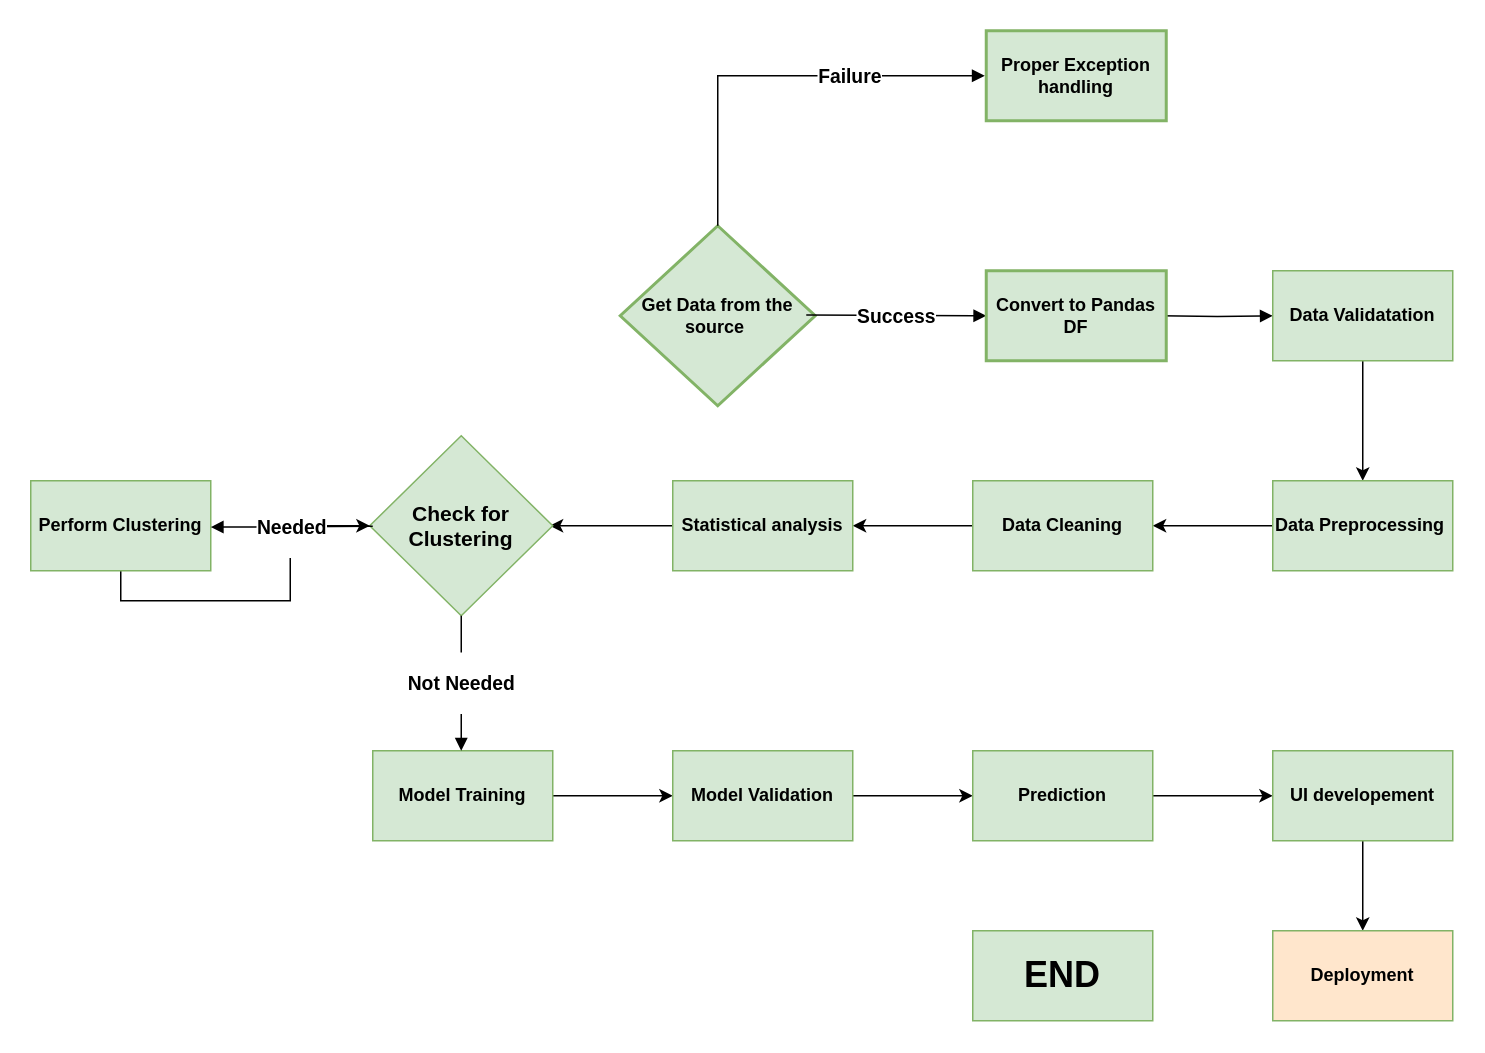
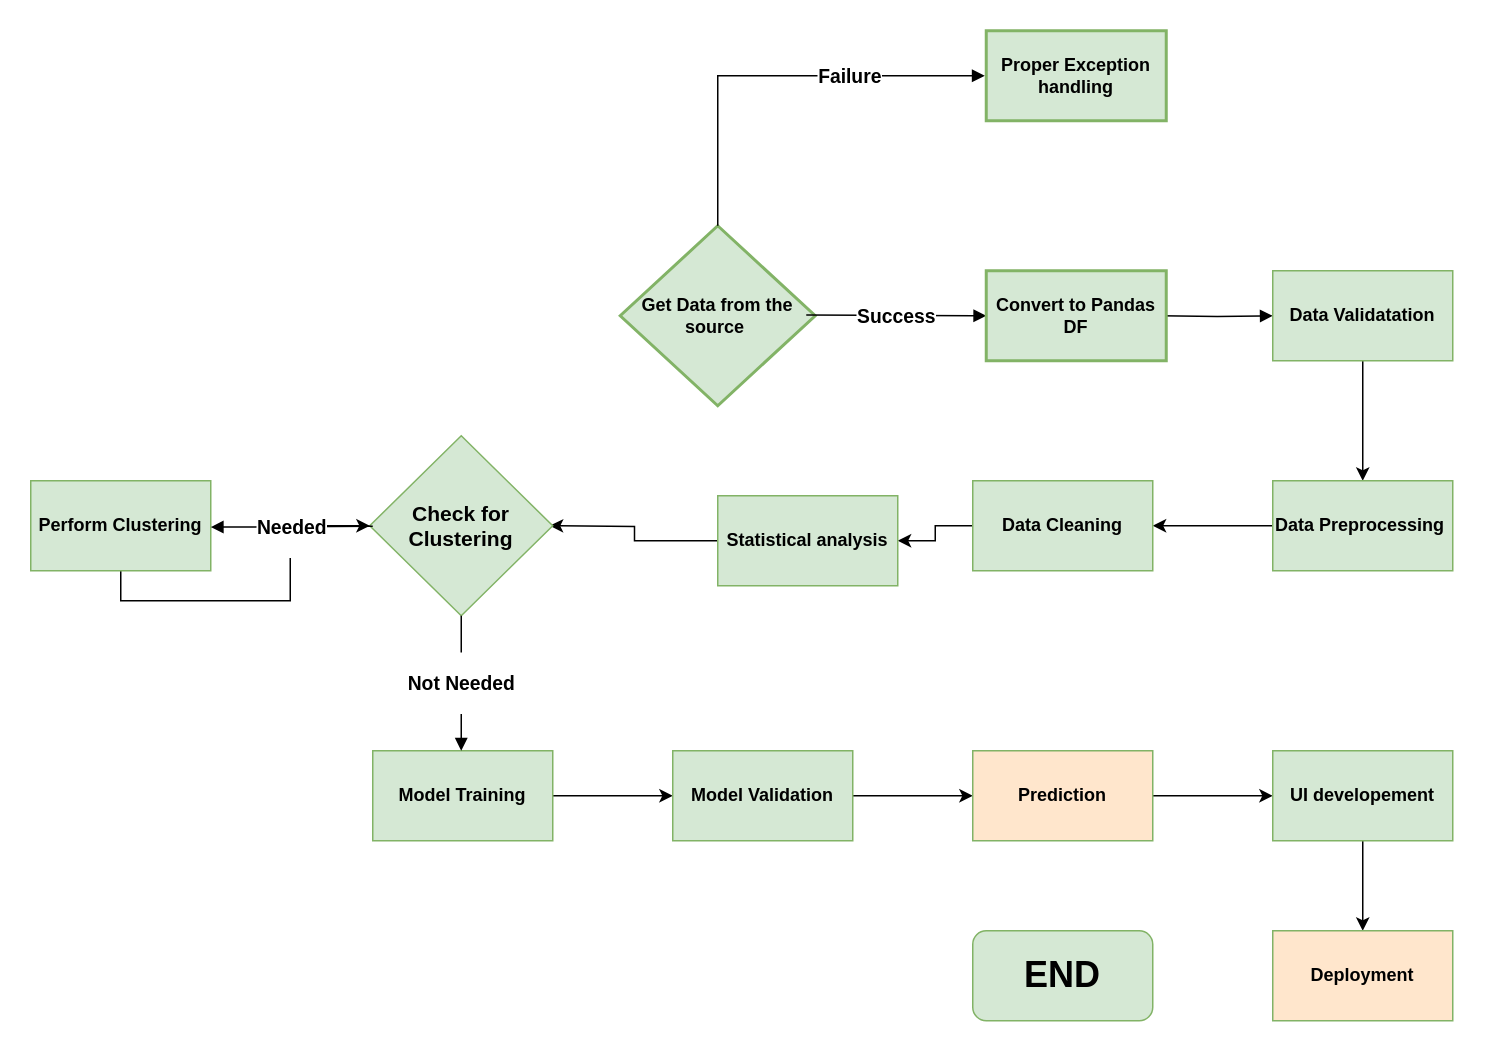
(763, 526) -> (808, 541)
(1063, 796) -> (1063, 796)
(1063, 976) -> (1063, 976)
